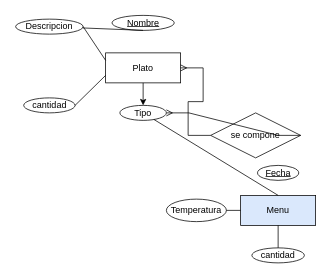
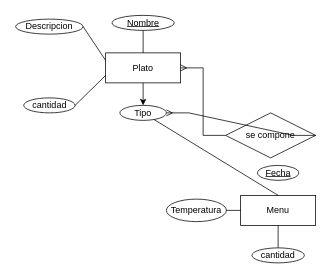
(107, 29) -> (143, 42)
(255, 135) -> (270, 135)
(278, 210) -> (278, 210)
